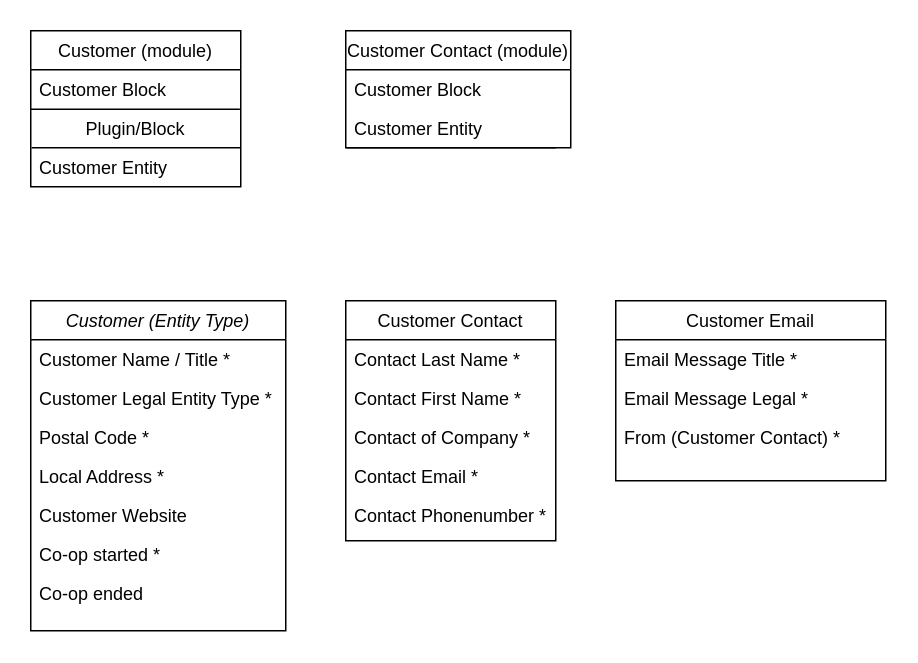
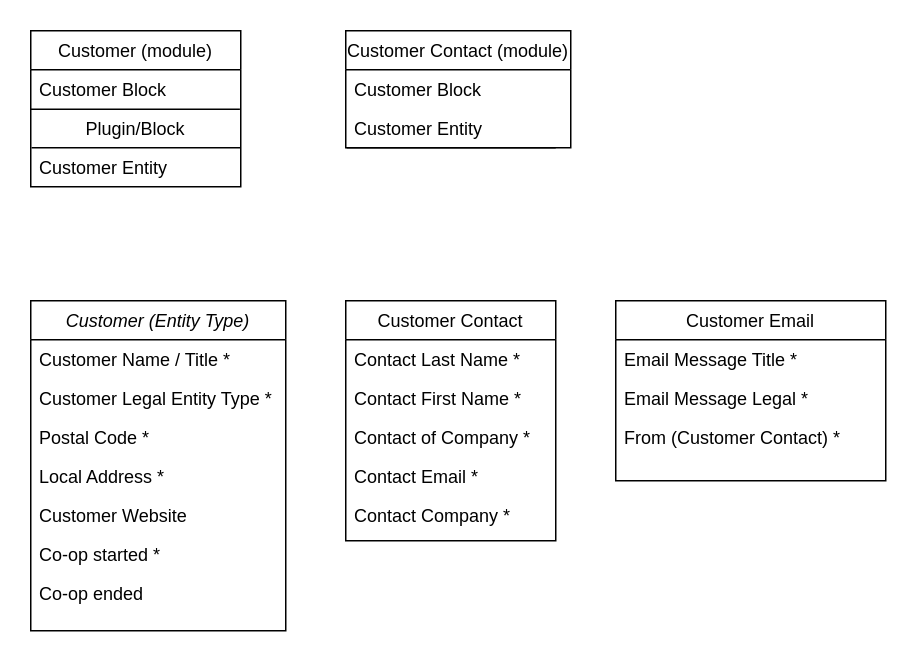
(455, 516) -> (435, 516)
